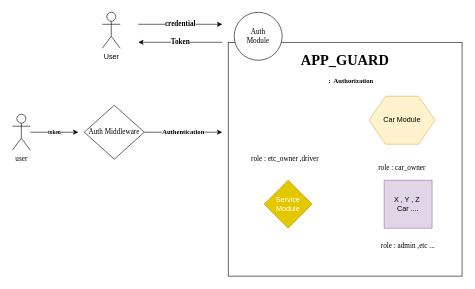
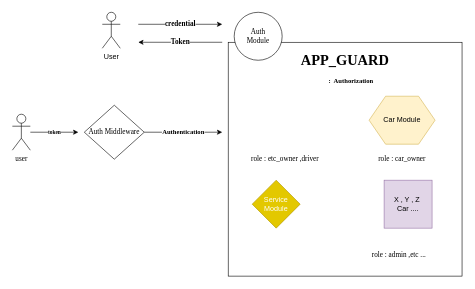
(402, 168) -> (402, 159)
(288, 204) -> (276, 204)
(408, 246) -> (399, 255)
